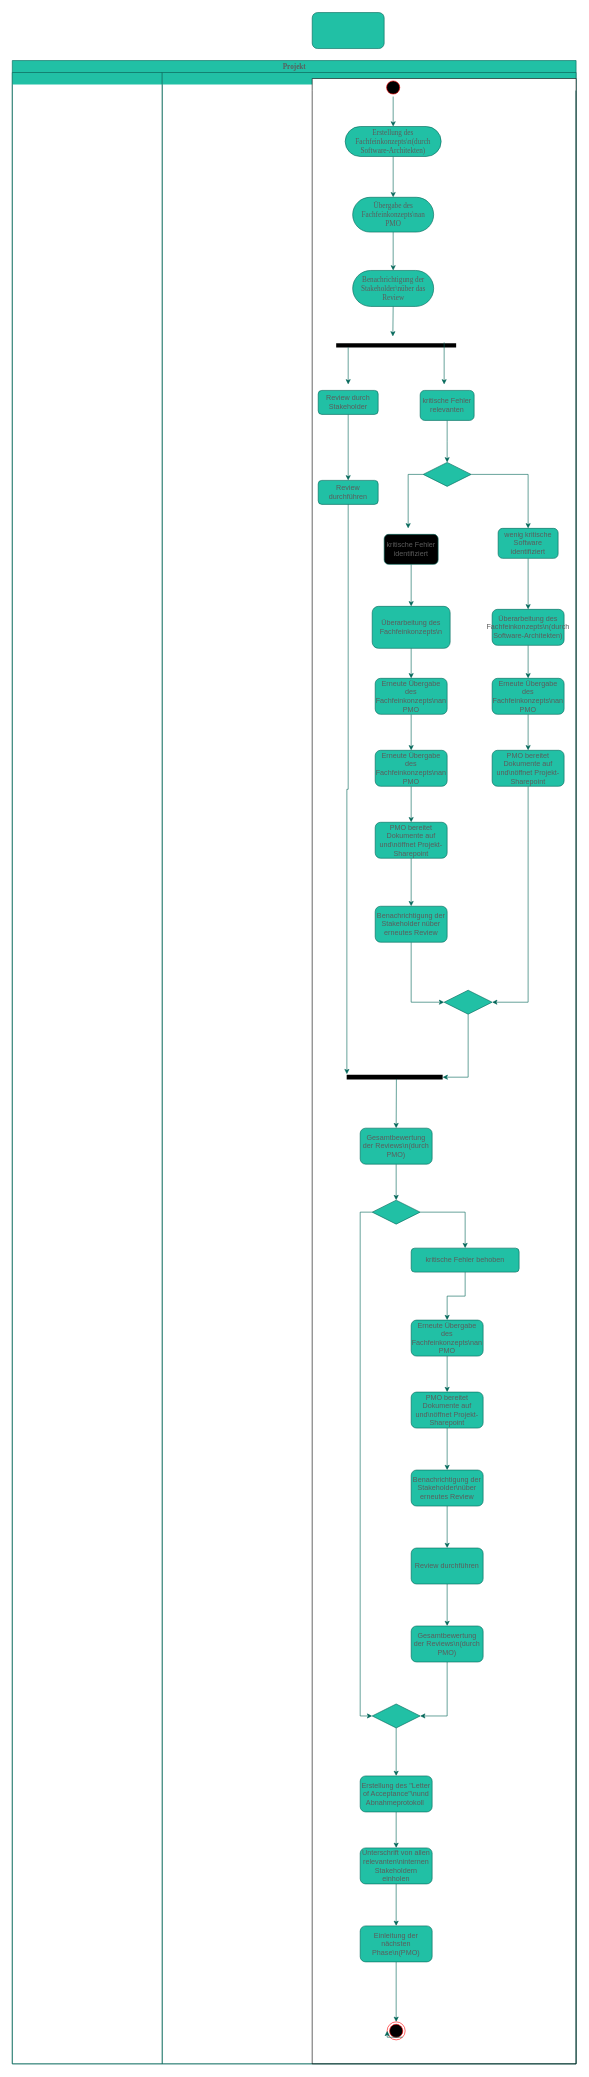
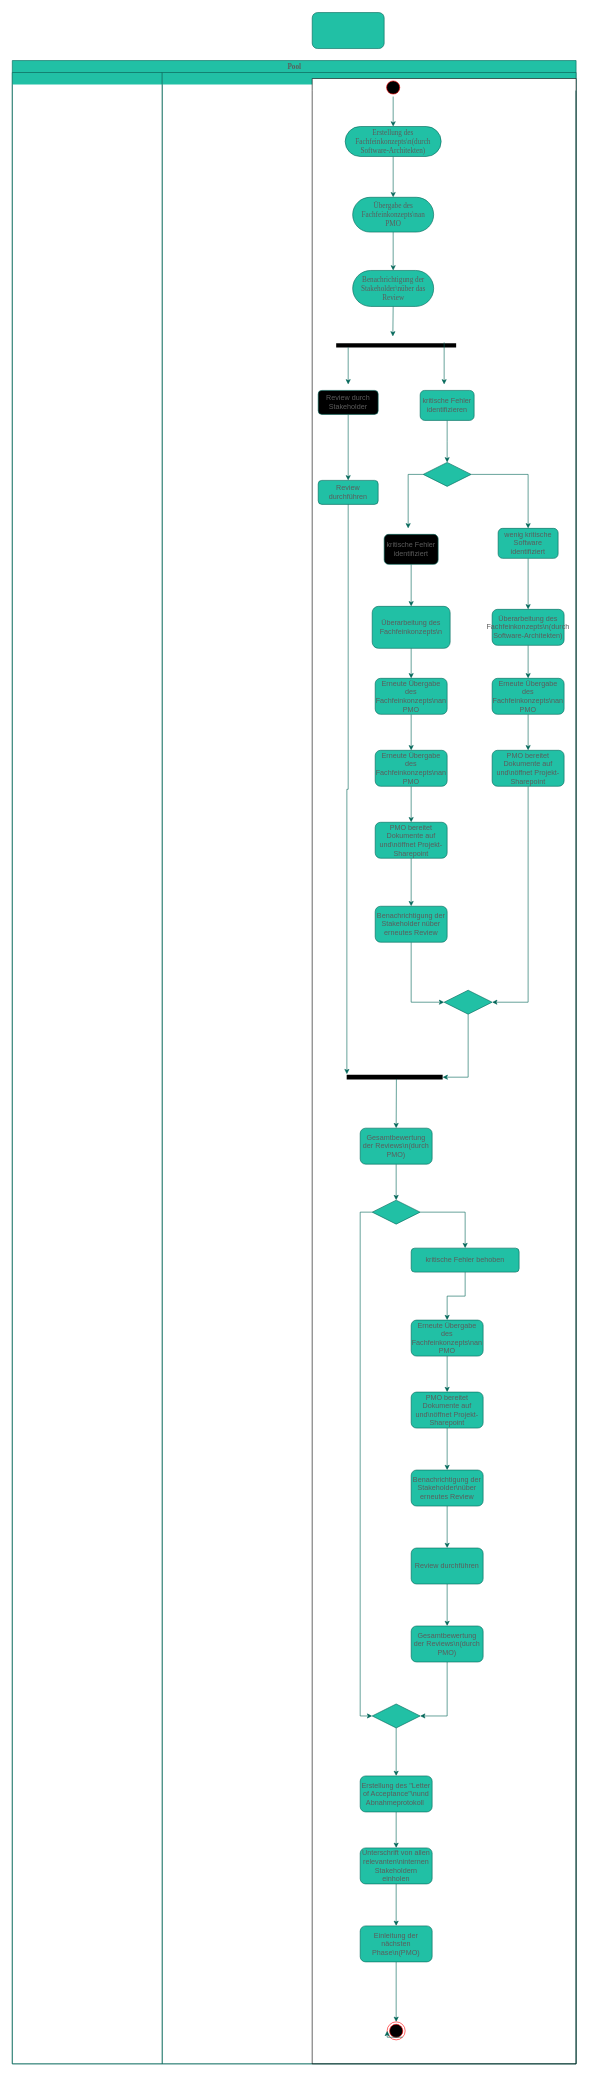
(295, 66) -> (295, 66)
(348, 402) -> (348, 402)
(447, 405) -> (447, 405)
